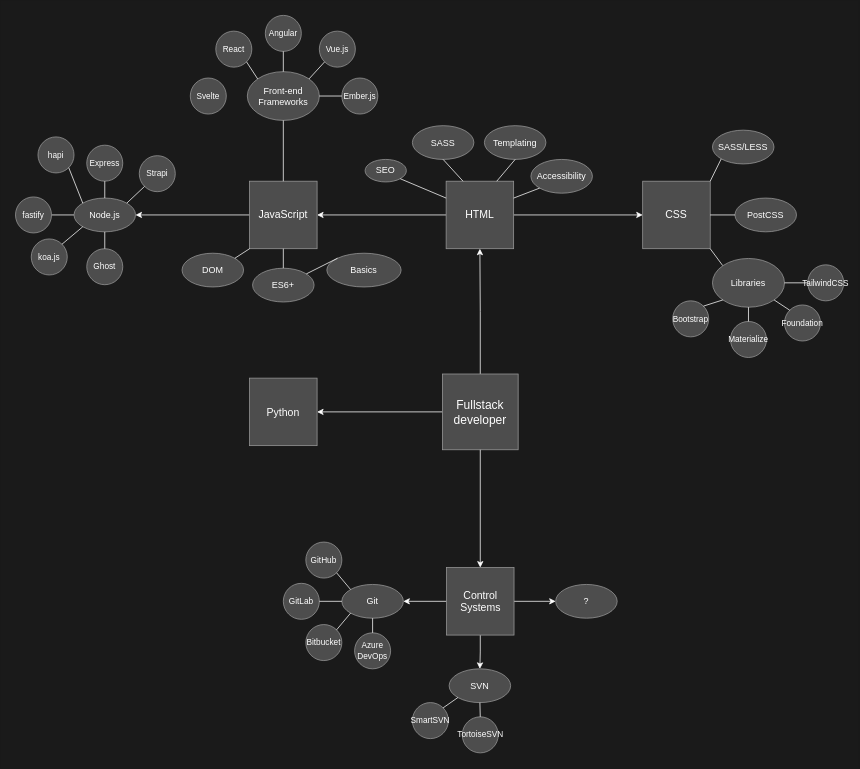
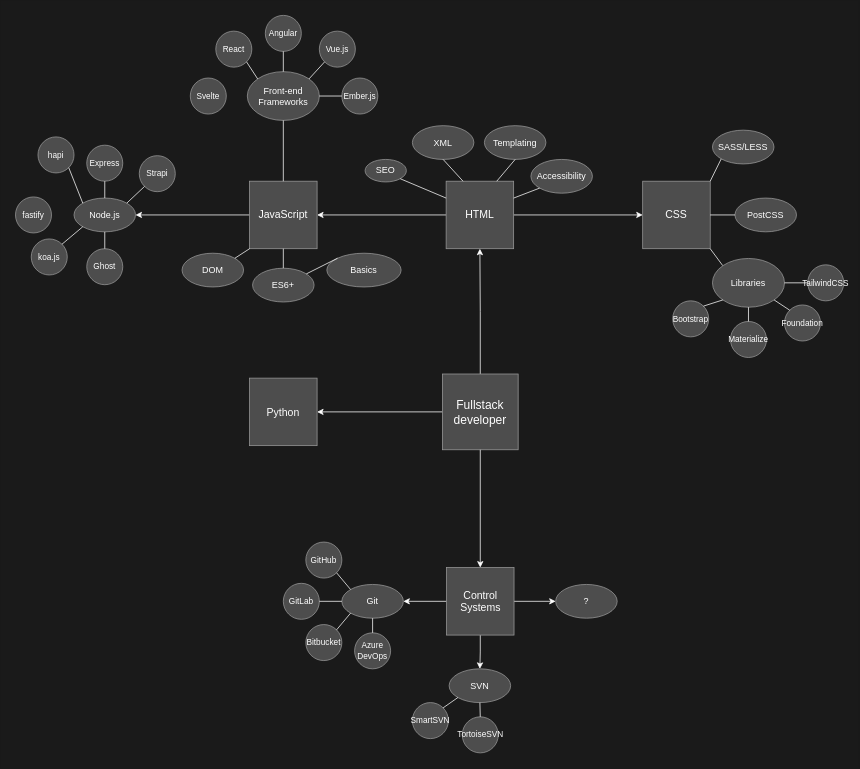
(443, 143) -> (443, 143)
(63, 215) -> none
